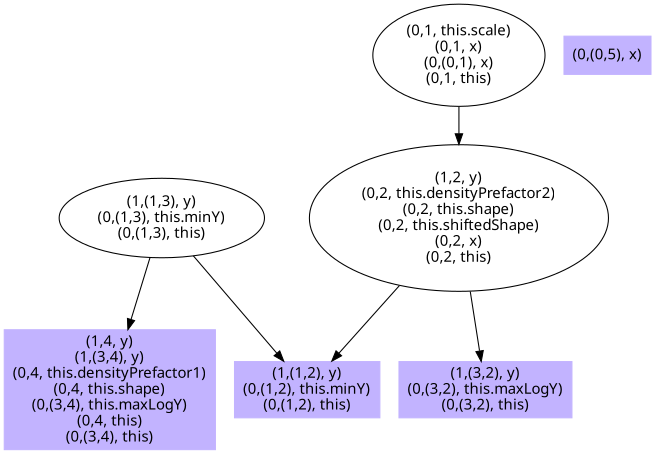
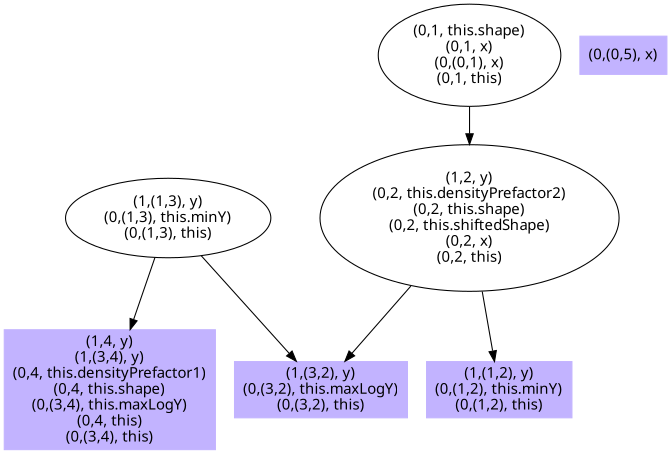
(459, 55) -> (470, 55)
(235, 305) -> (245, 305)
